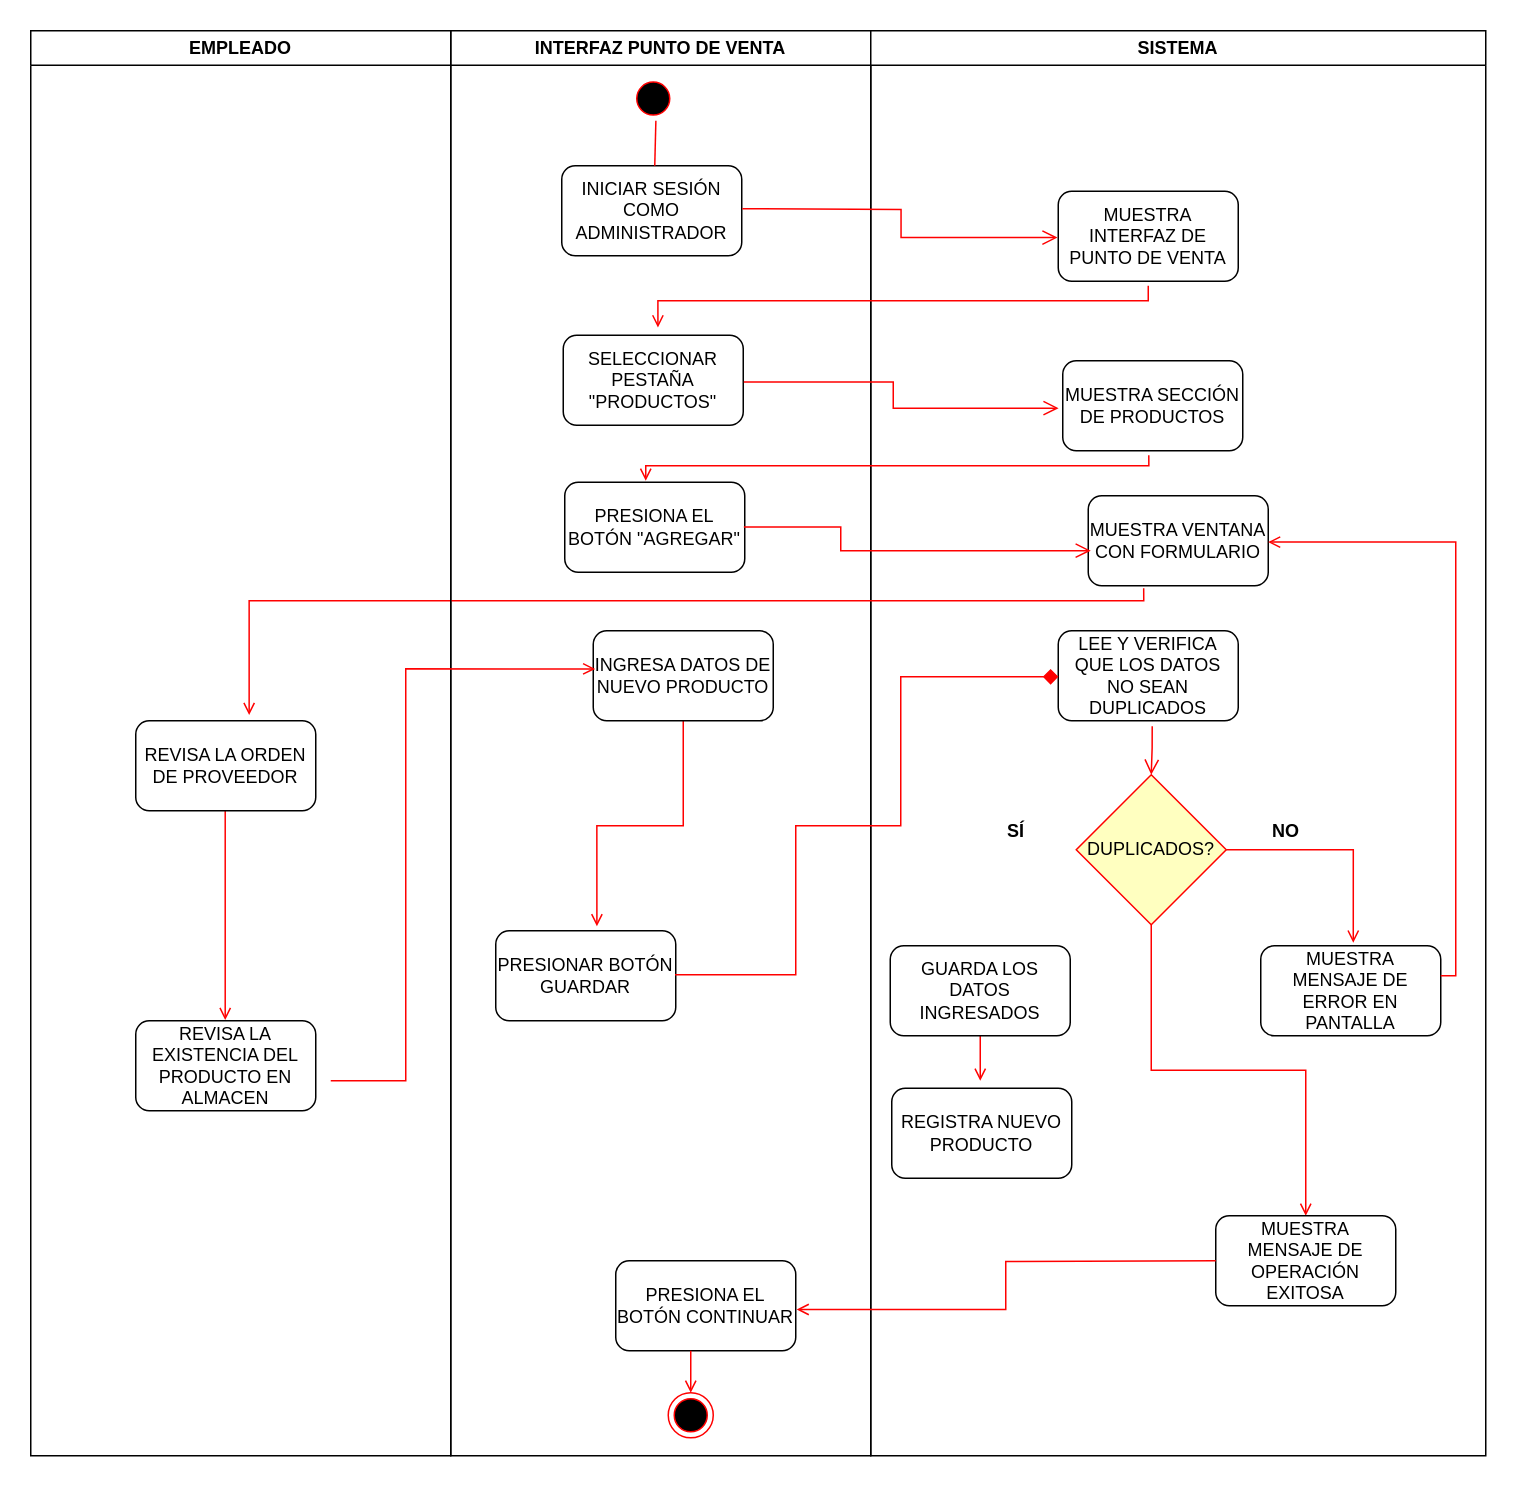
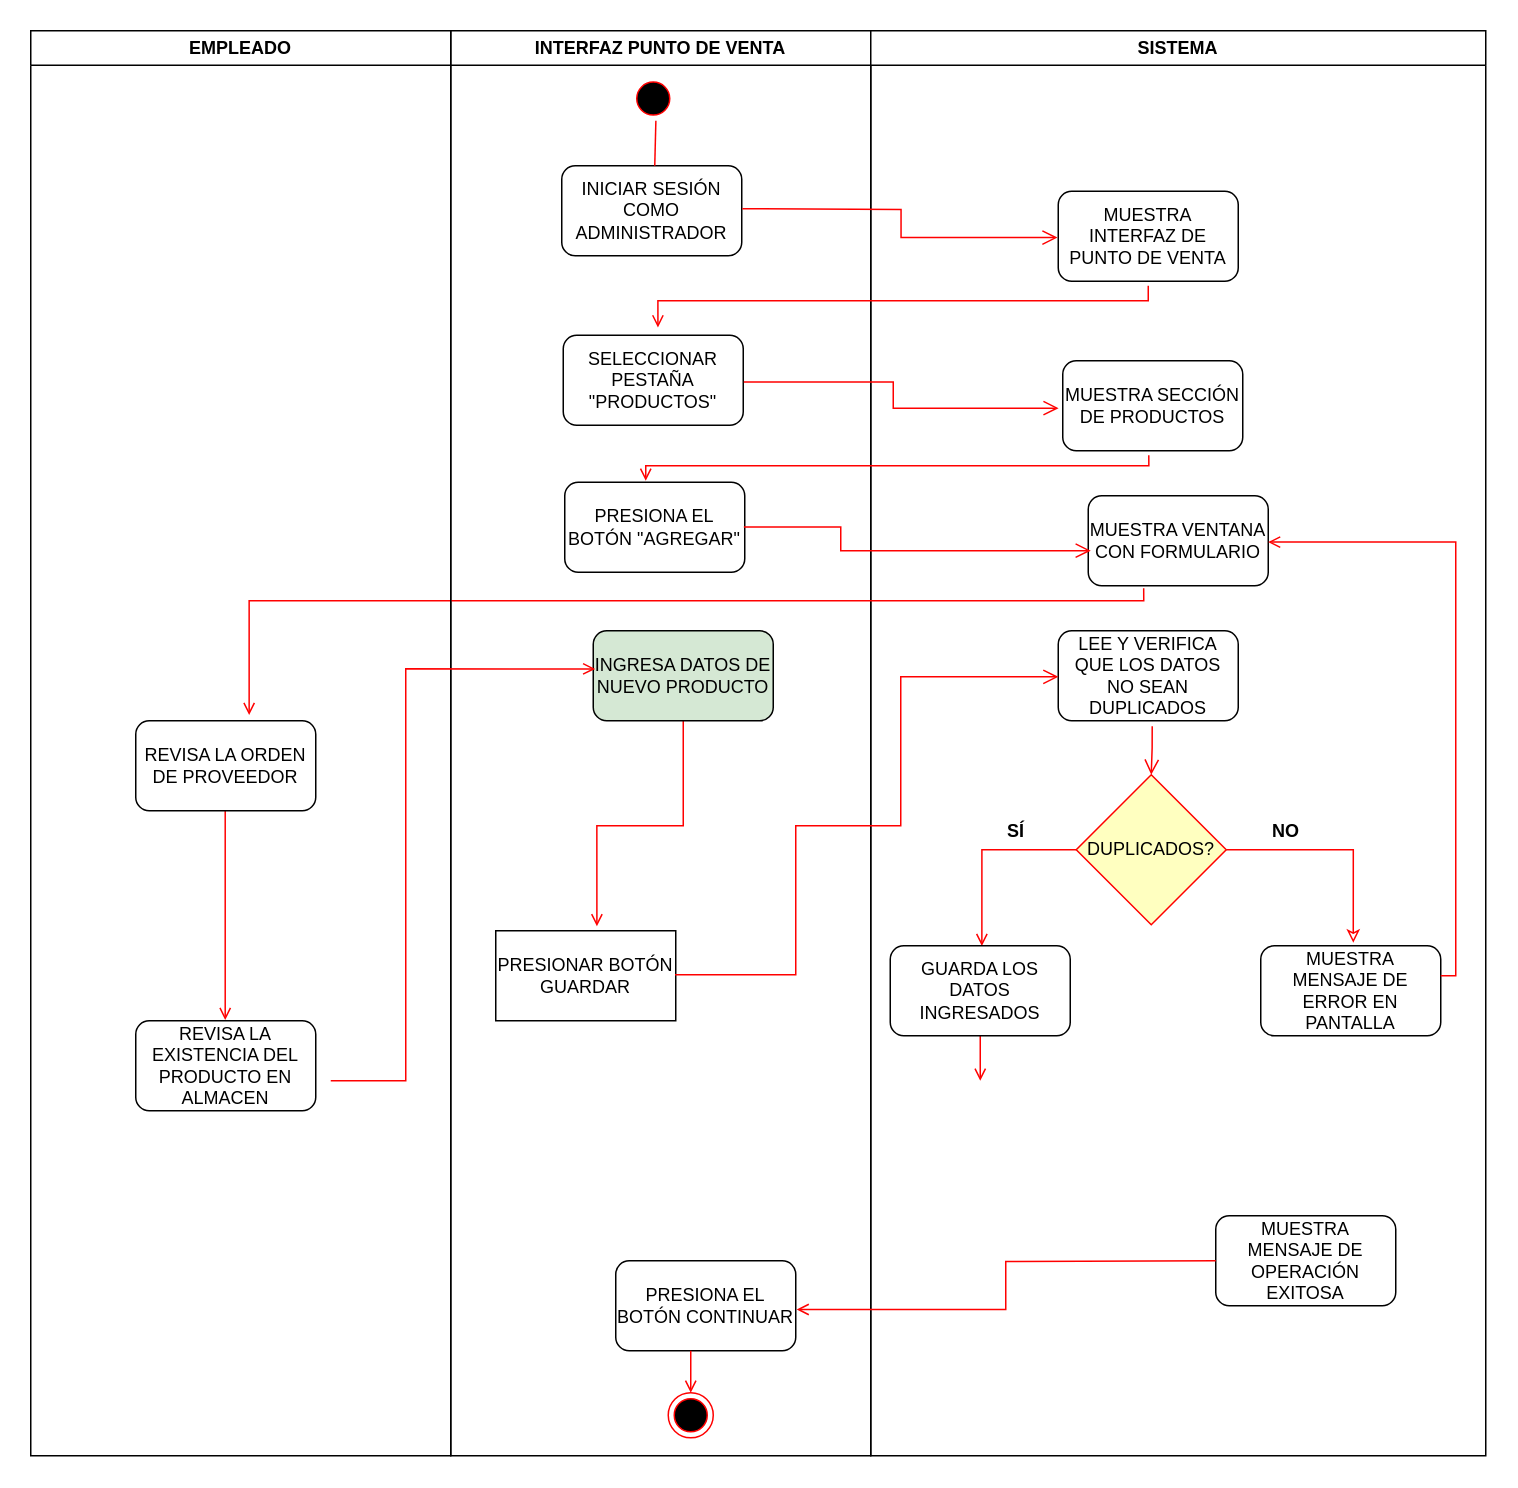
(683, 676) -> (683, 676)
(1043, 677) -> (1048, 677)
(1353, 934) -> (1353, 931)
(586, 976) -> (586, 976)
(1226, 1070) -> (983, 850)
(982, 1133) -> none
